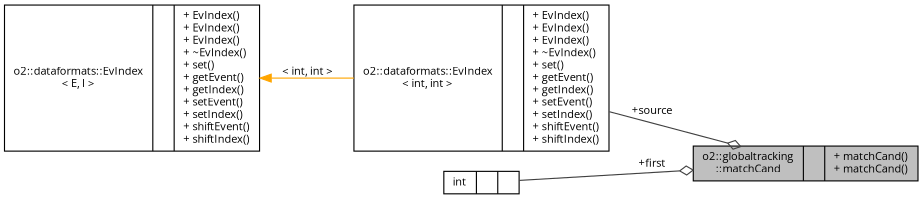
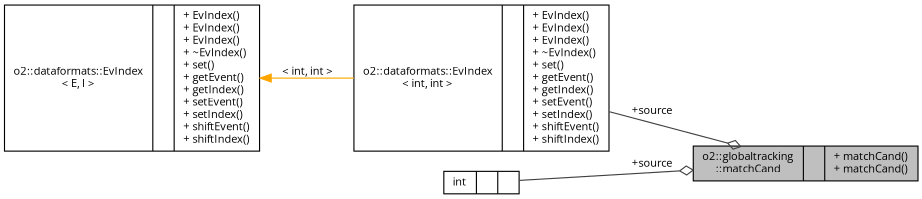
(651, 164) -> (651, 164)
